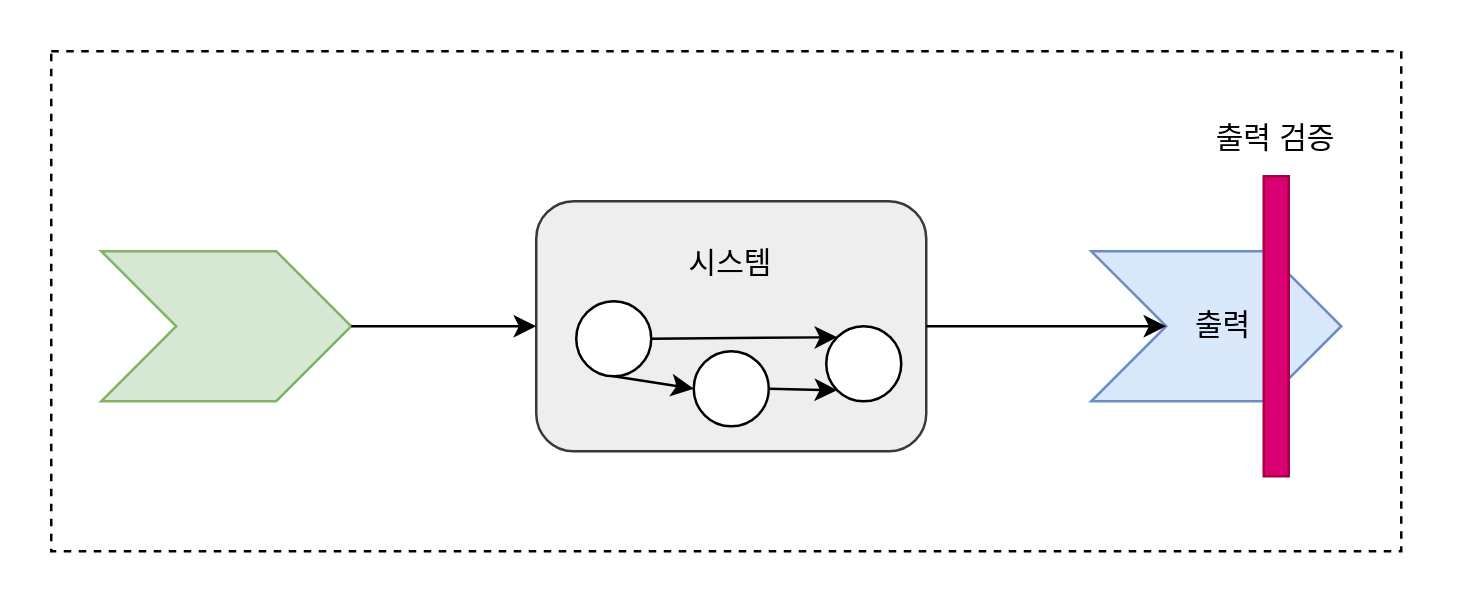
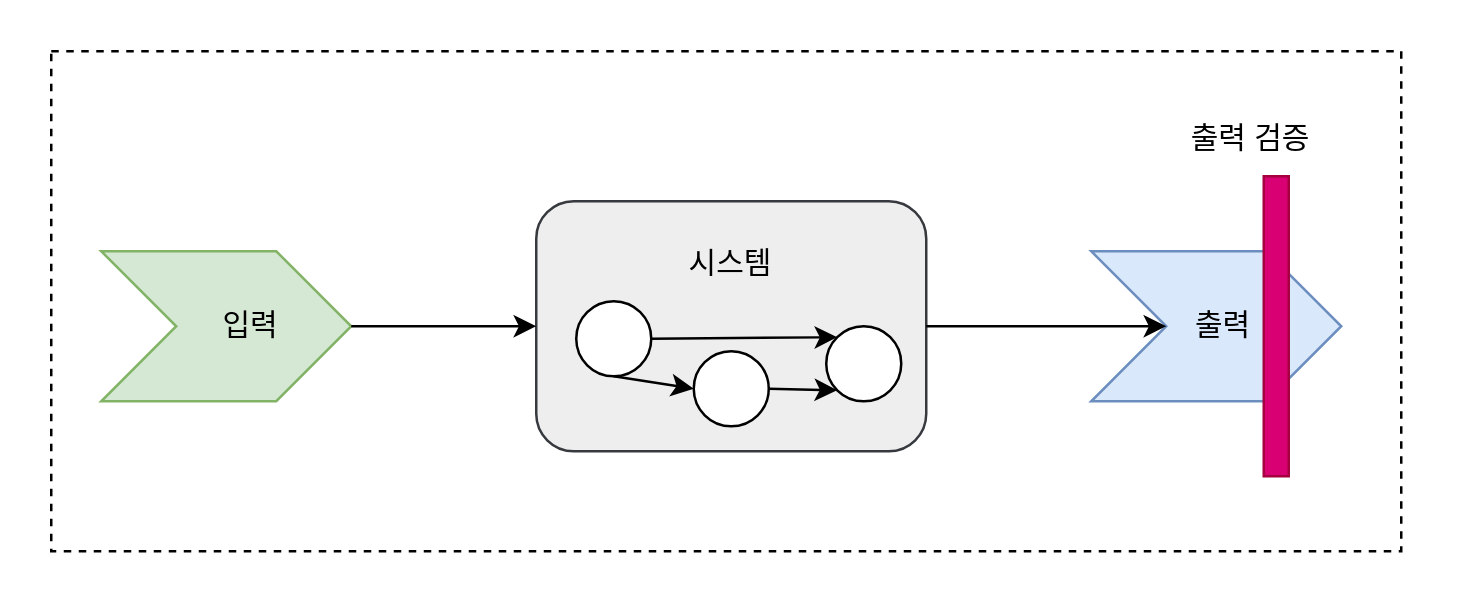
(1276, 139) -> (1251, 139)
none -> (251, 326)
